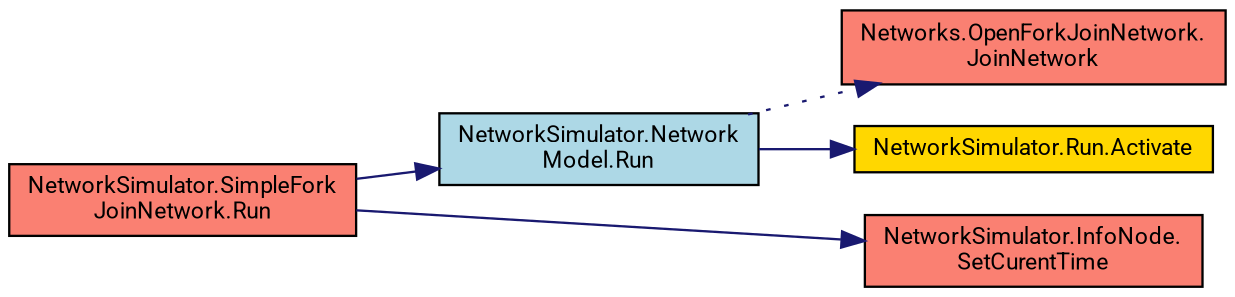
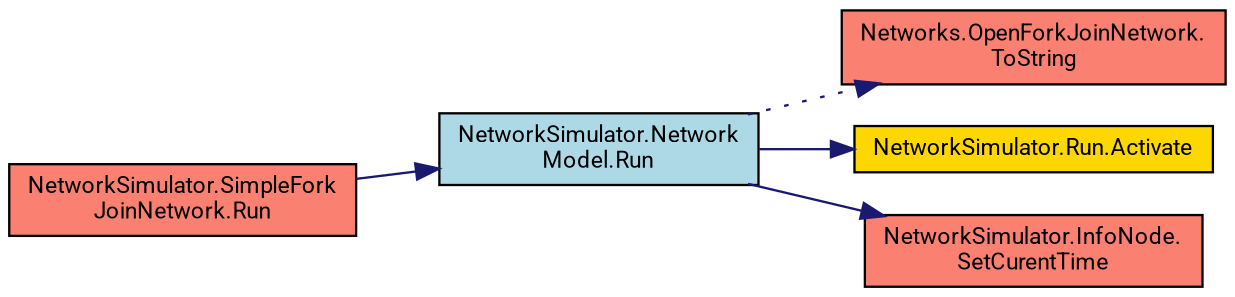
(1034, 47) -> (1034, 47)
(599, 225) -> (805, 197)
